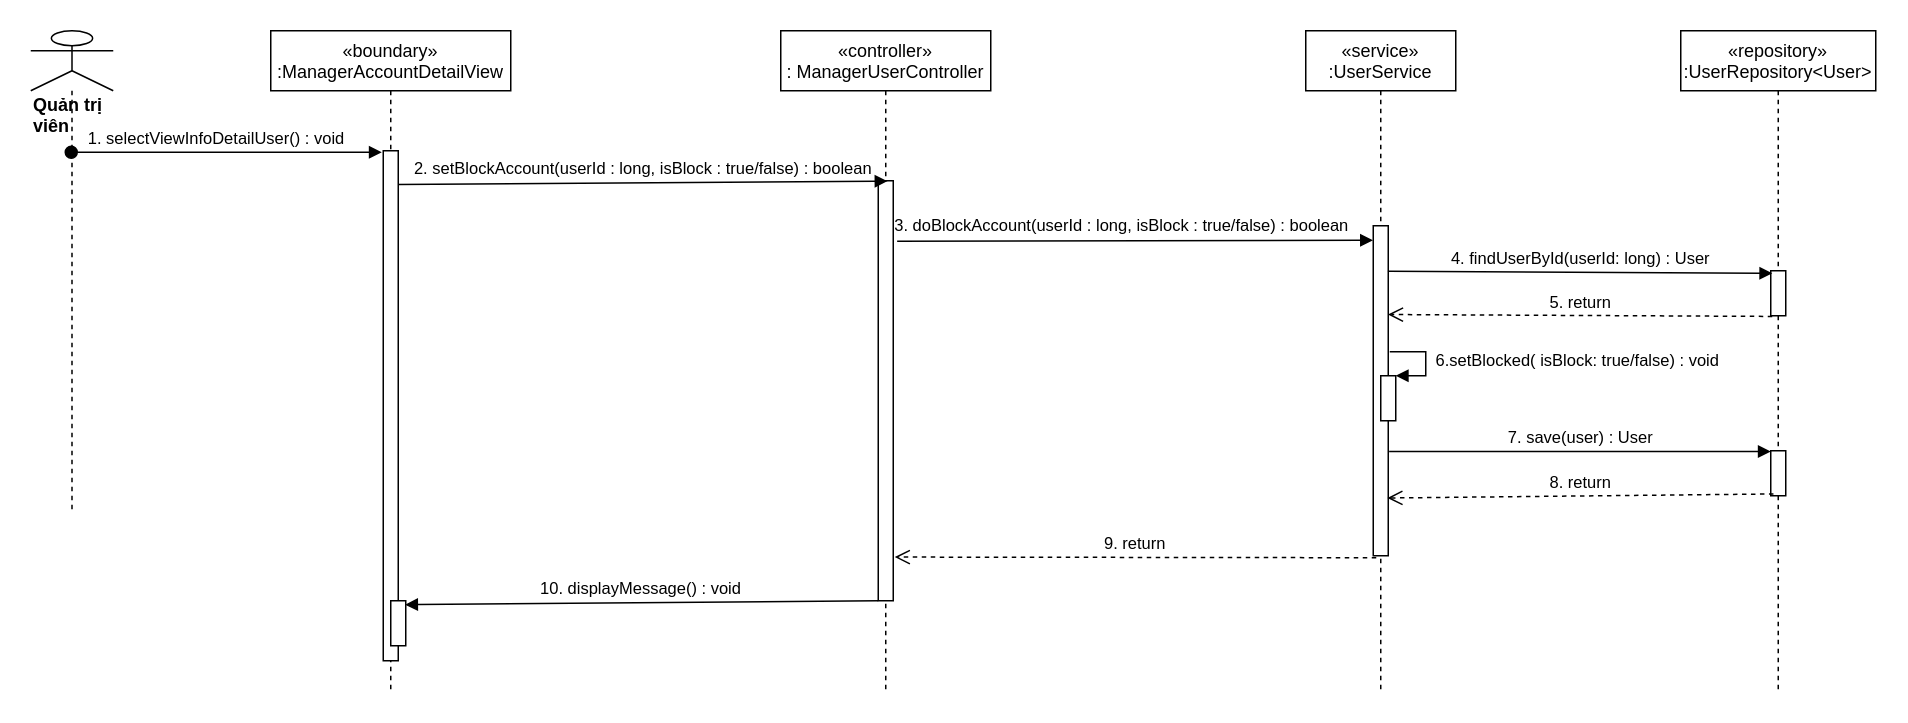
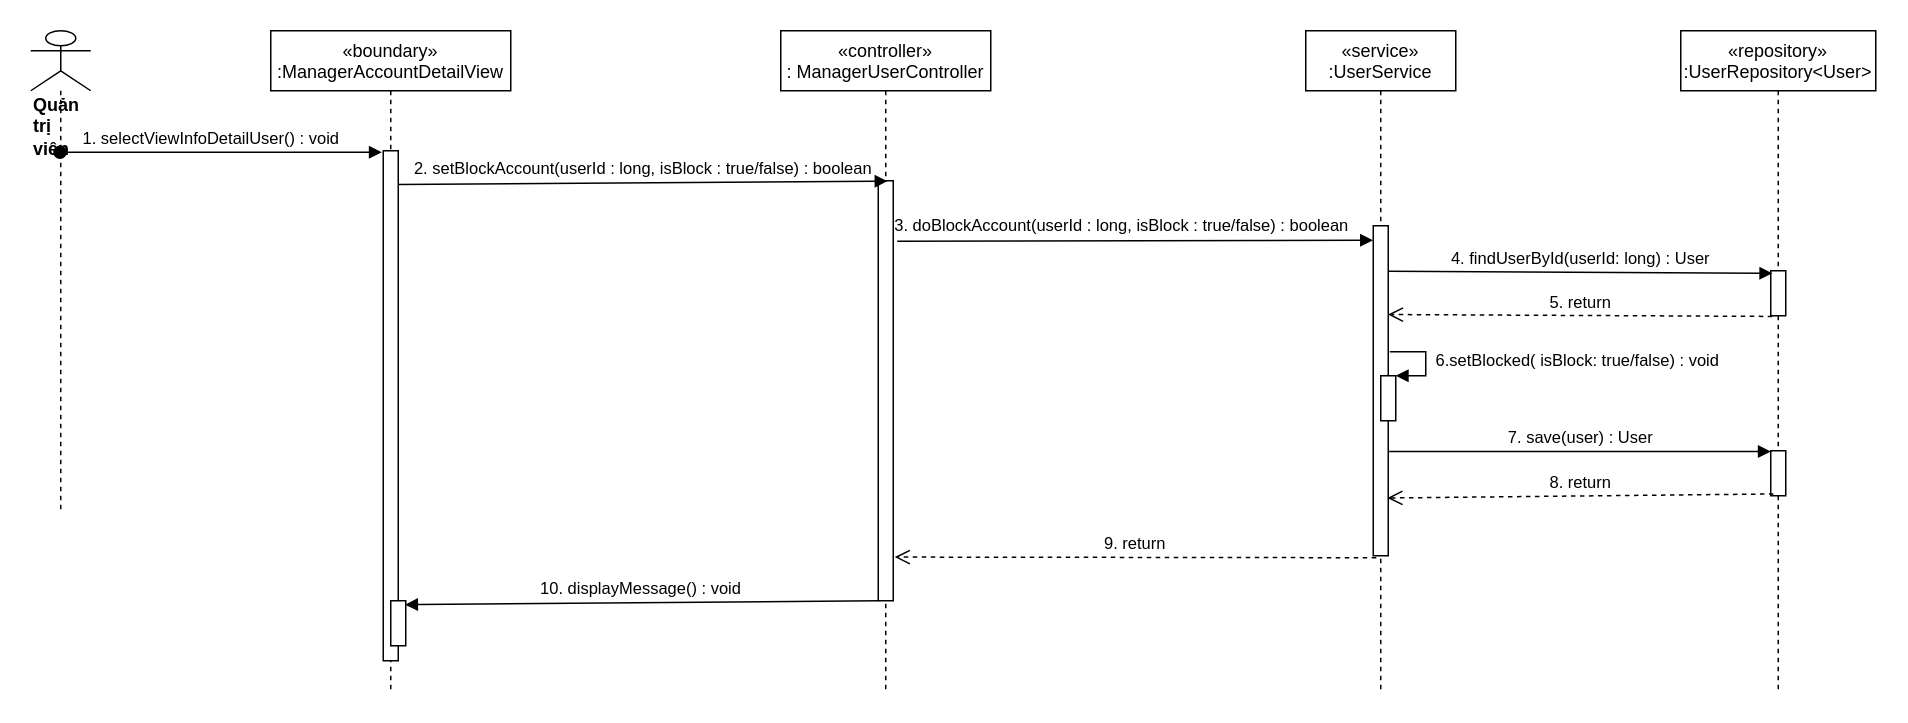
(72, 271) -> (61, 271)
